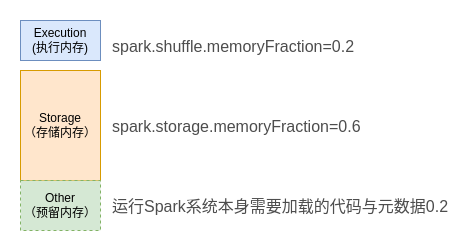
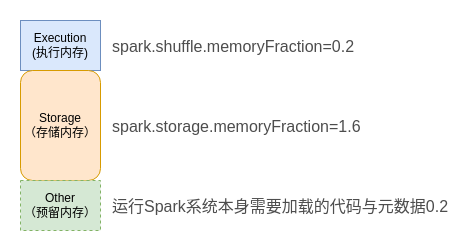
(61, 41) -> (61, 46)
(214, 125) -> (214, 125)
(61, 126) -> (61, 126)
